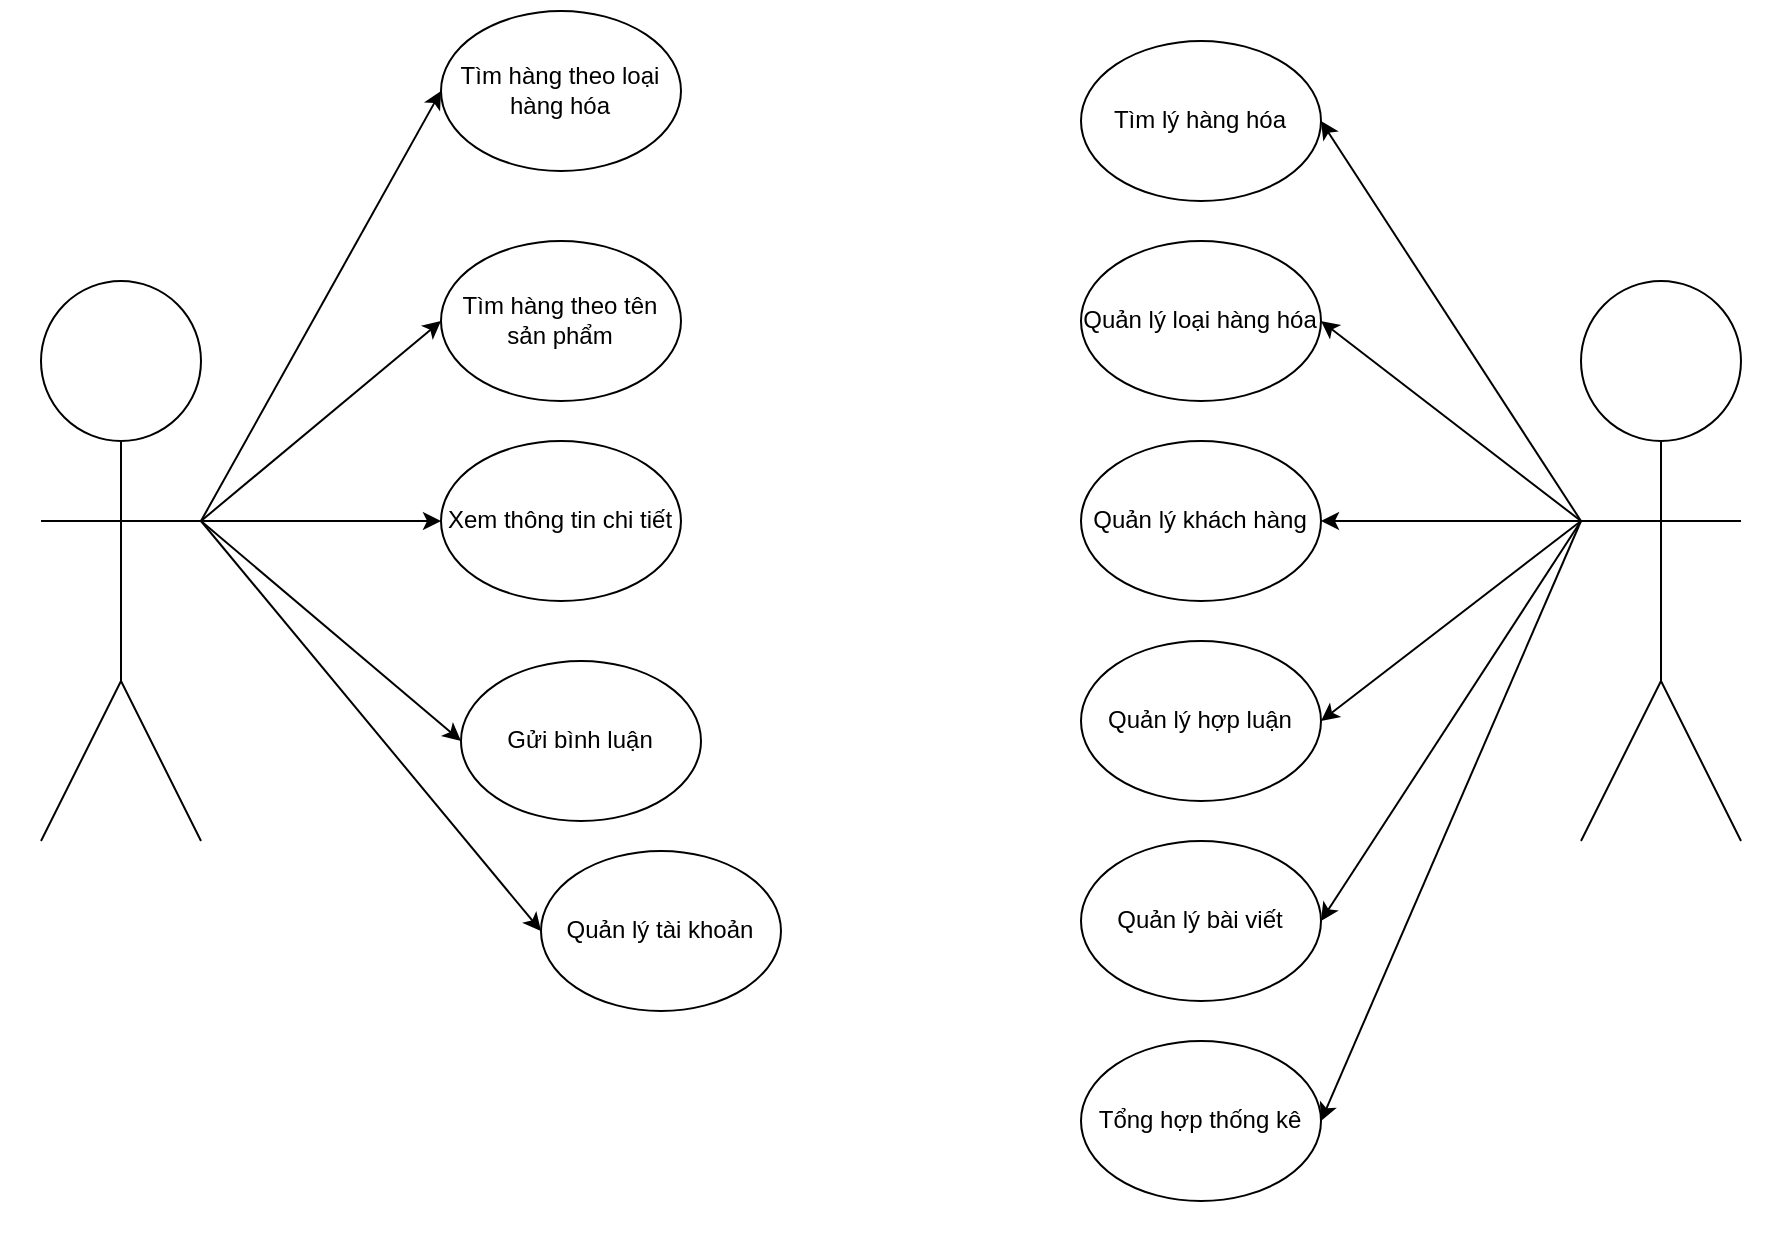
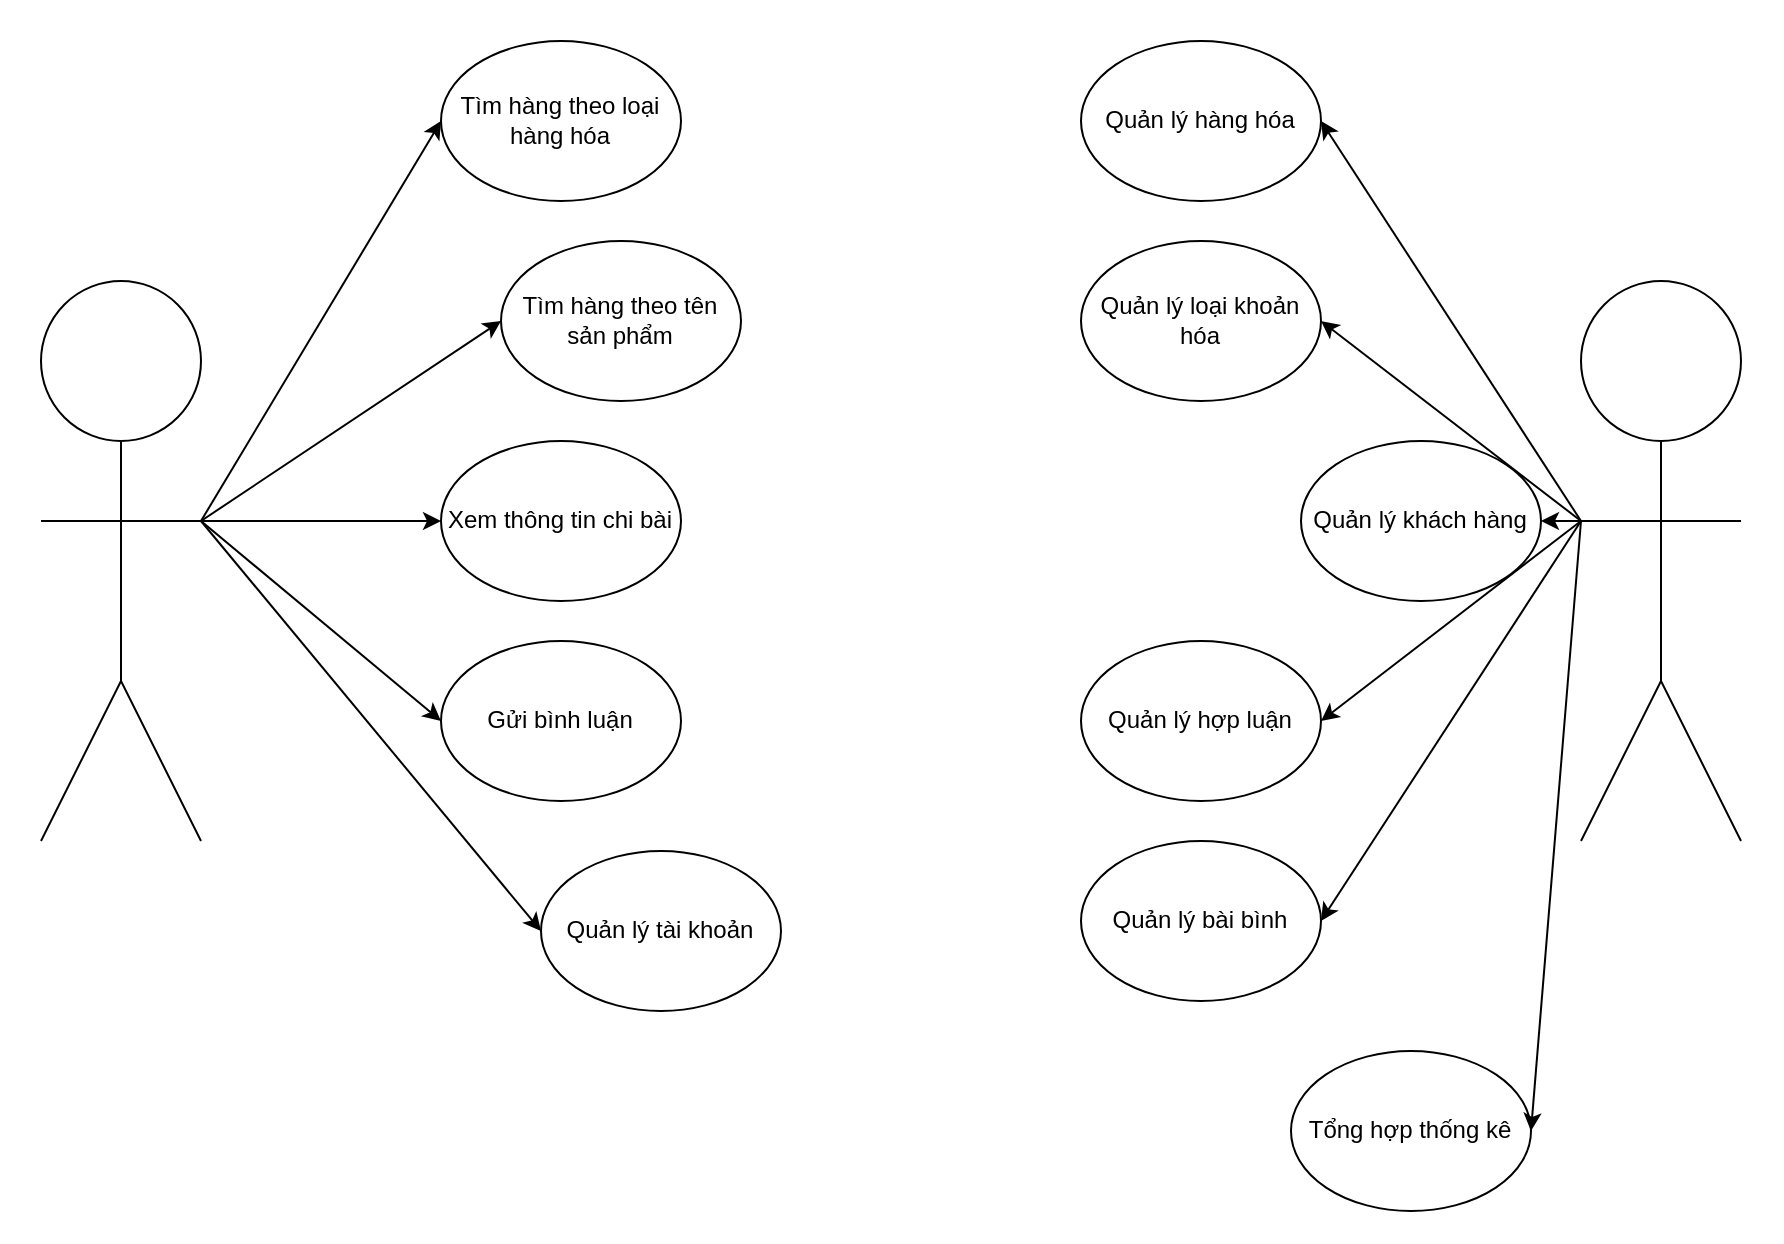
(561, 91) -> (561, 121)
(1201, 121) -> (1201, 121)
(561, 321) -> (621, 321)
(1201, 321) -> (1201, 321)
(561, 521) -> (561, 521)
(1201, 521) -> (1421, 521)
(581, 741) -> (561, 721)
(1201, 921) -> (1201, 921)
(1201, 1121) -> (1411, 1131)
